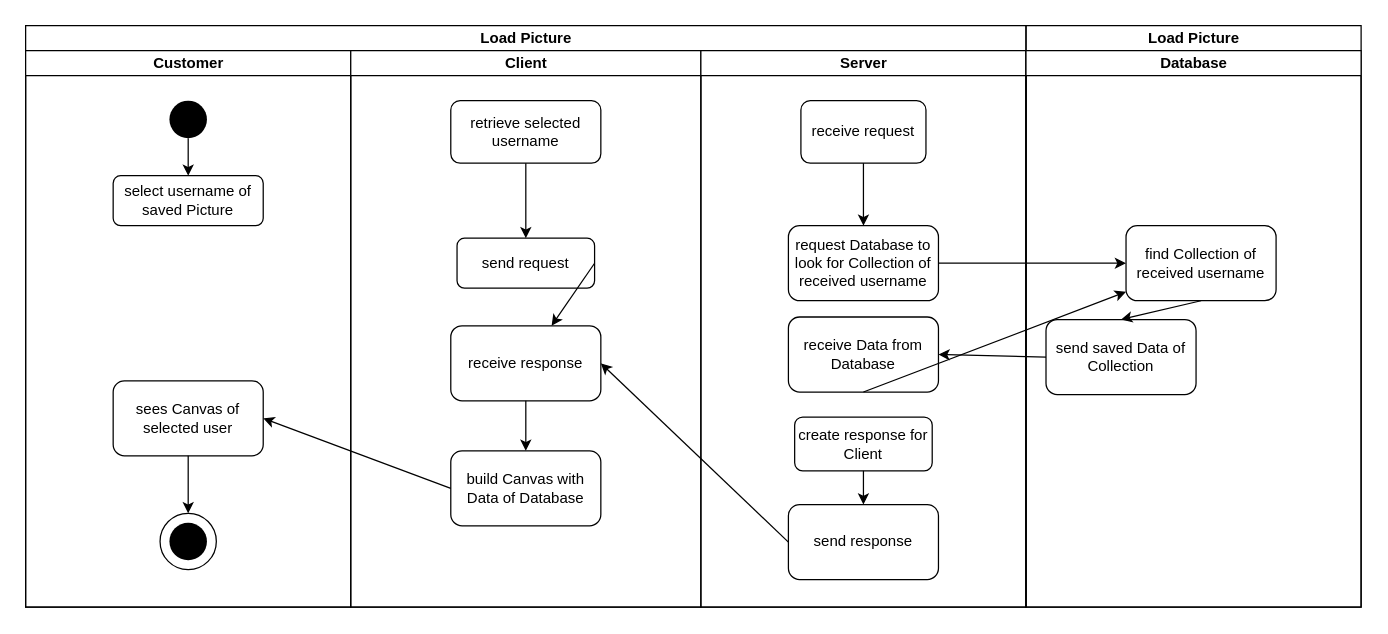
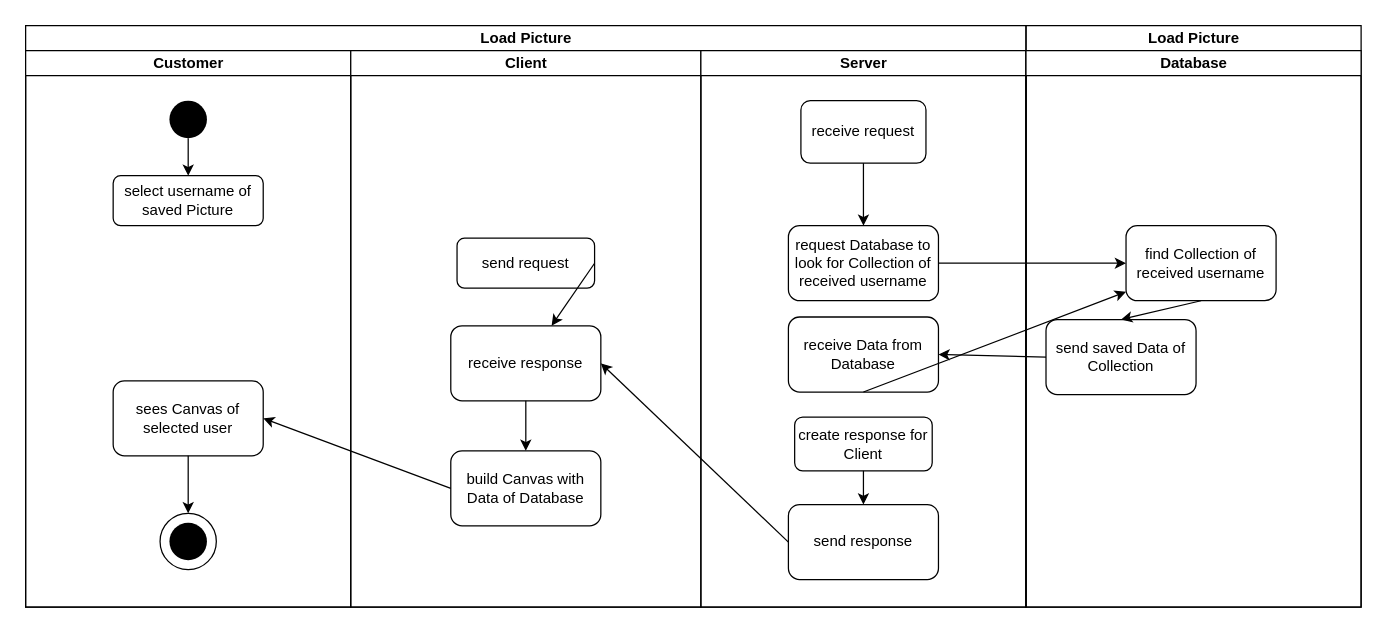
(526, 132) -> none
(526, 196) -> none
